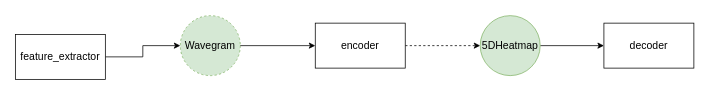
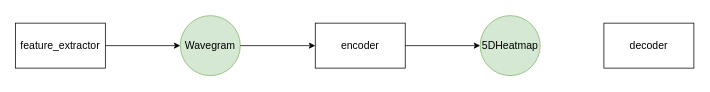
(210, 45) -> (210, 45)
(439, 45) -> (439, 45)
(570, 45) -> none
(60, 57) -> (60, 45)
